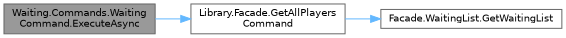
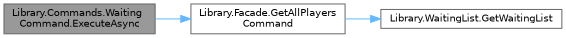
(80, 19) -> (80, 19)
(471, 19) -> (471, 19)
